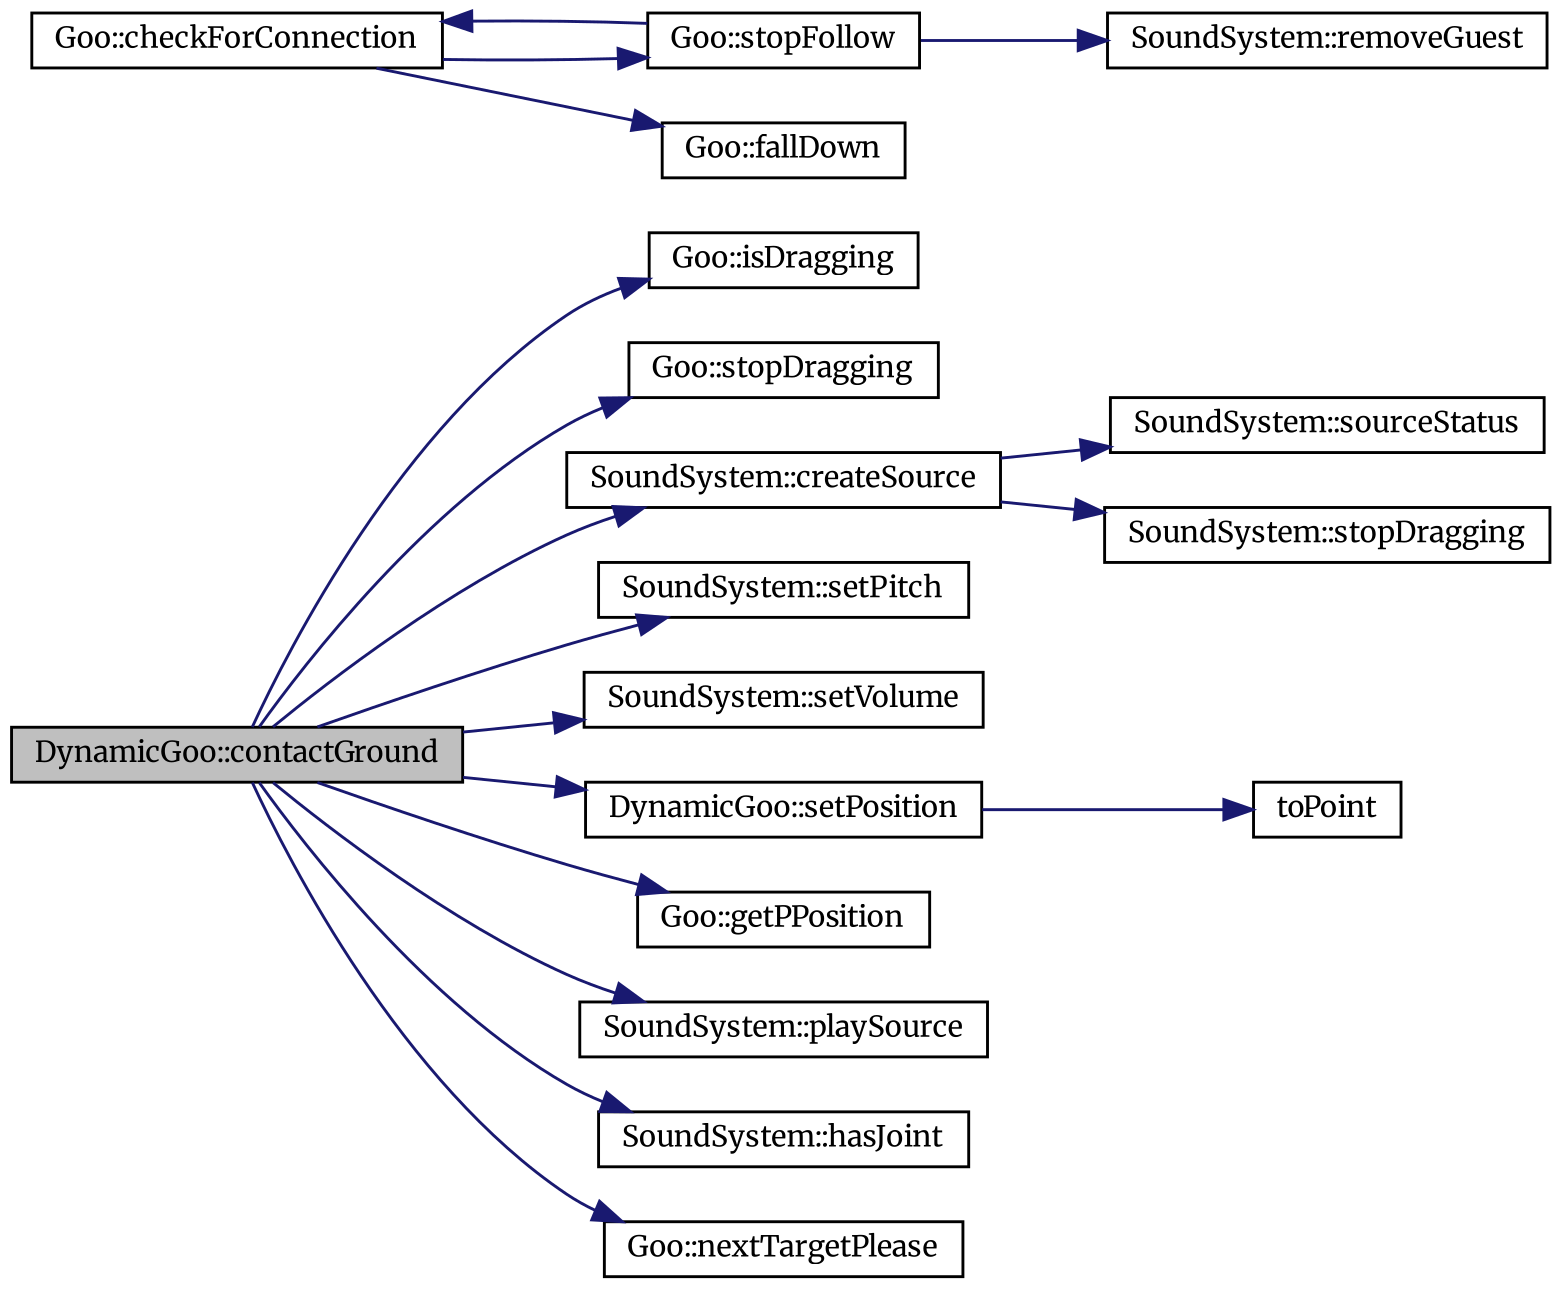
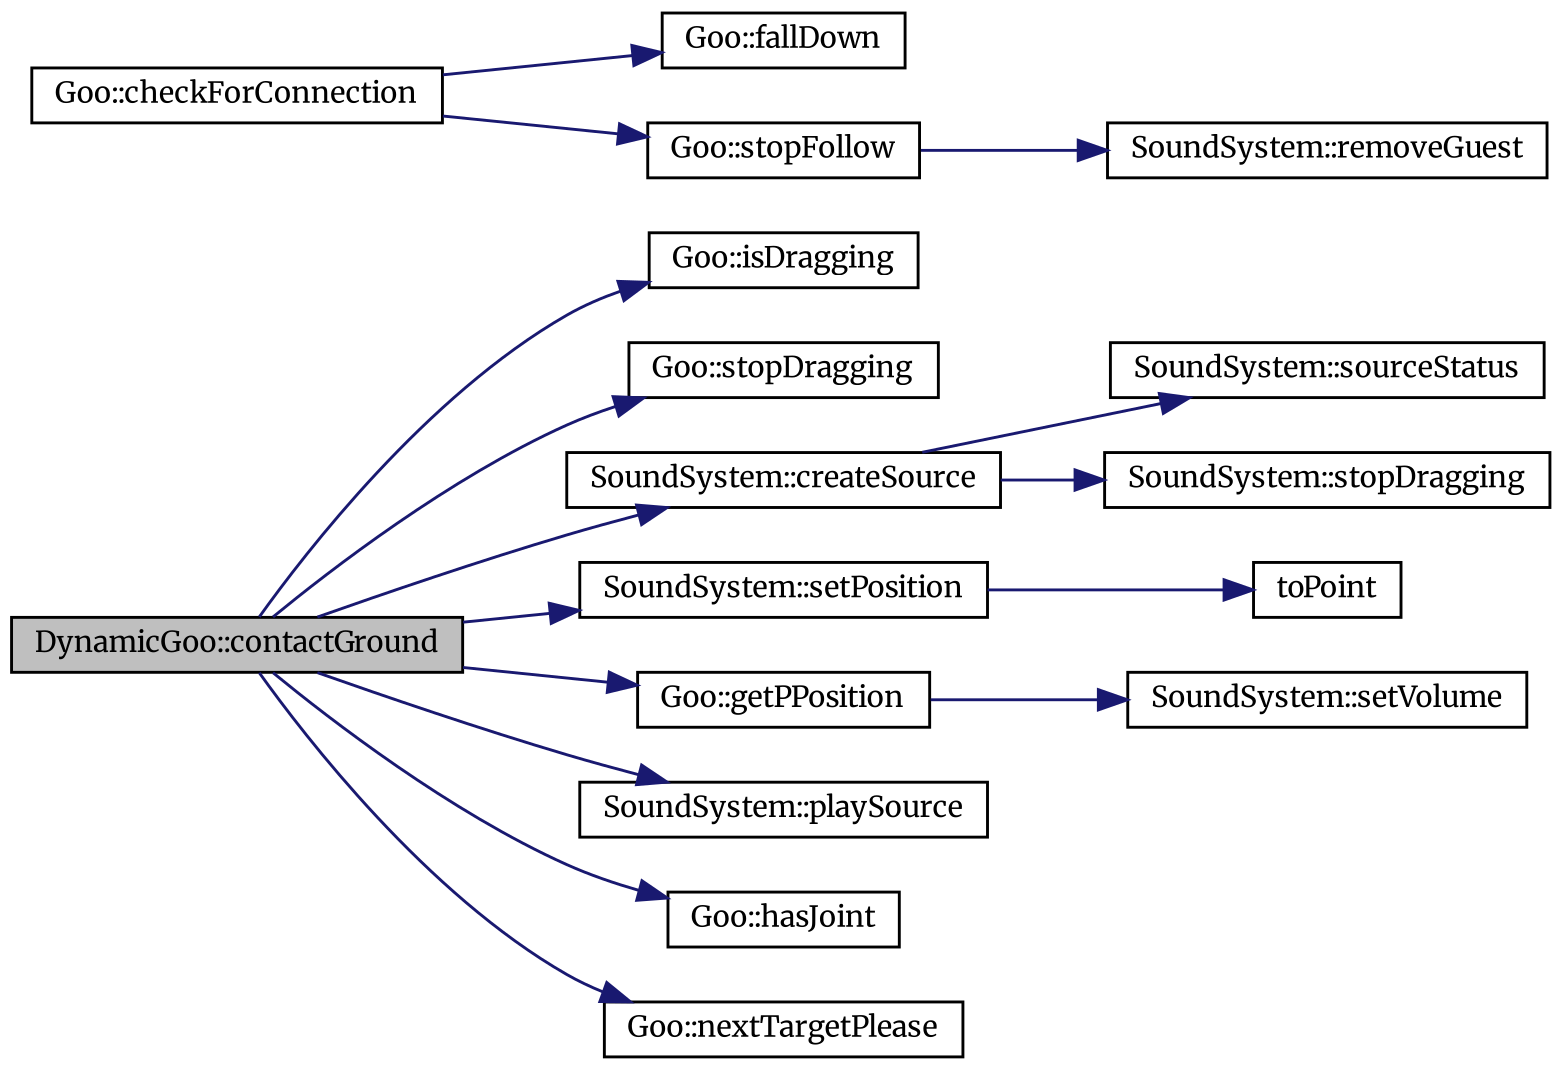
(560, 21) -> none
(784, 590) -> none
(508, 727) -> (1014, 700)
(784, 810) -> (784, 590)
(784, 1139) -> (784, 920)
